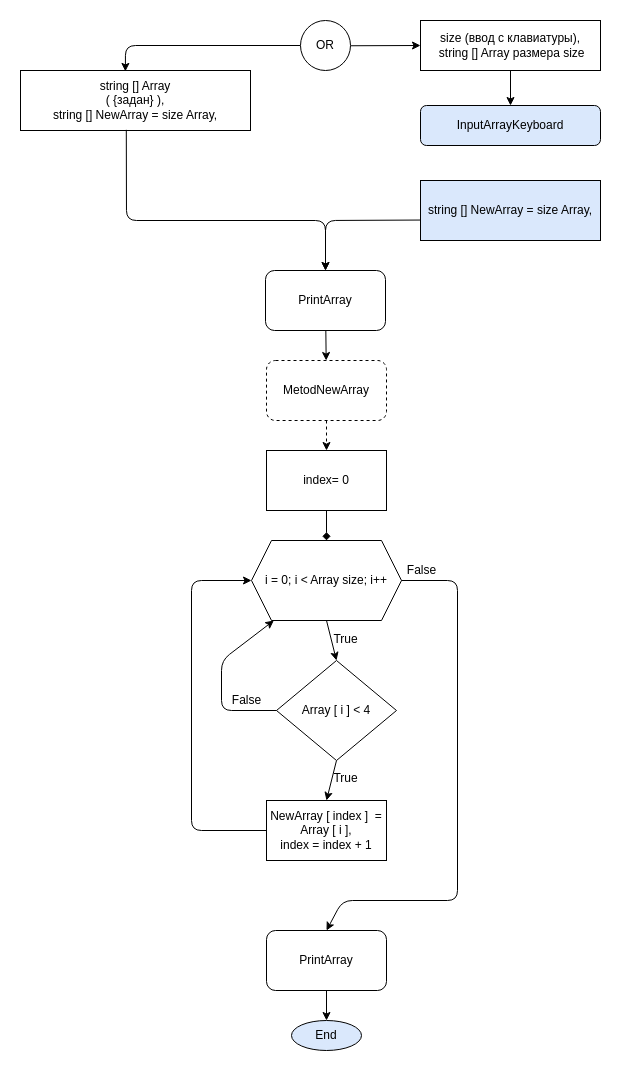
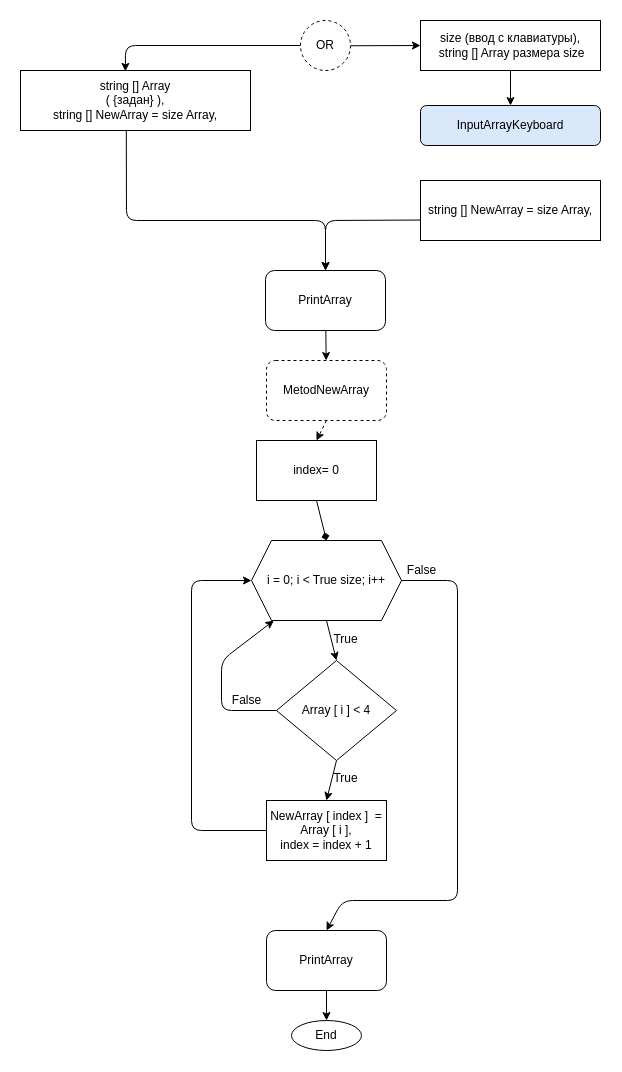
(326, 46) -> (326, 46)
(511, 211) -> (511, 211)
(327, 481) -> (317, 471)
(327, 581) -> (327, 581)
(327, 1036) -> (327, 1036)
